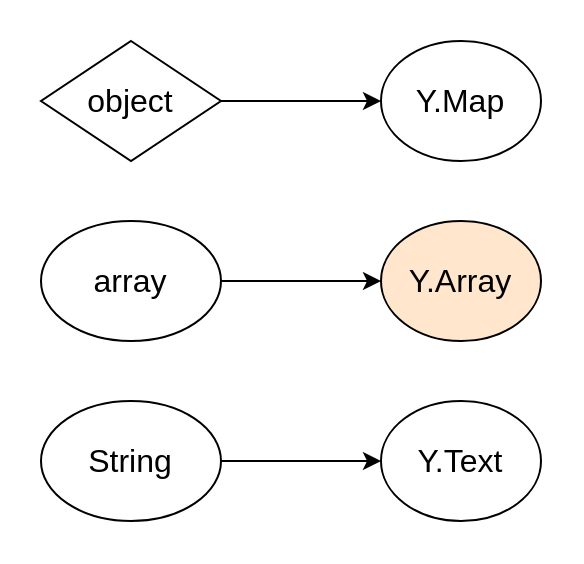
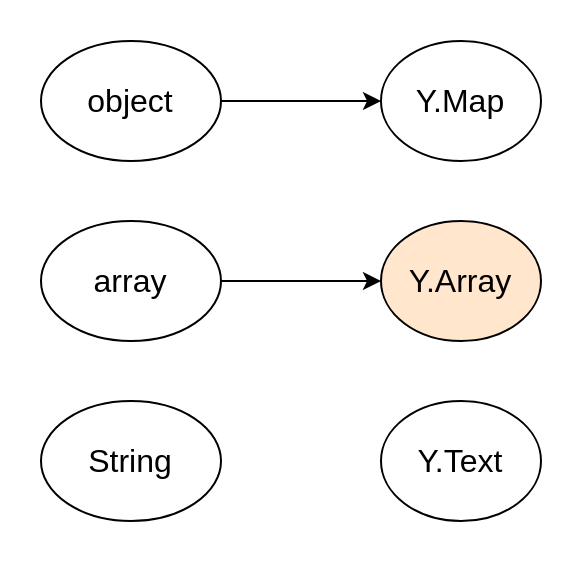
(131, 101) -> (131, 101)
(294, 461) -> none
